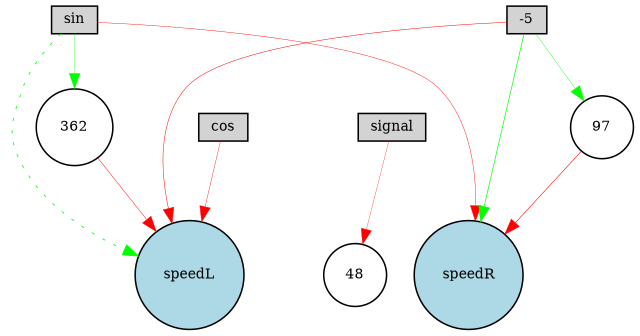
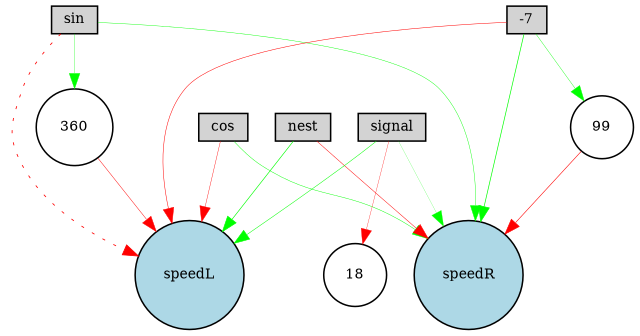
(527, 20) -> (527, 20)
(335, 48) -> (335, 48)
(75, 127) -> (75, 127)
none -> (303, 127)
(602, 127) -> (602, 127)
(19, 159) -> (19, 159)
none -> (417, 177)
none -> (322, 182)
none -> (326, 193)
(355, 275) -> (355, 275)
